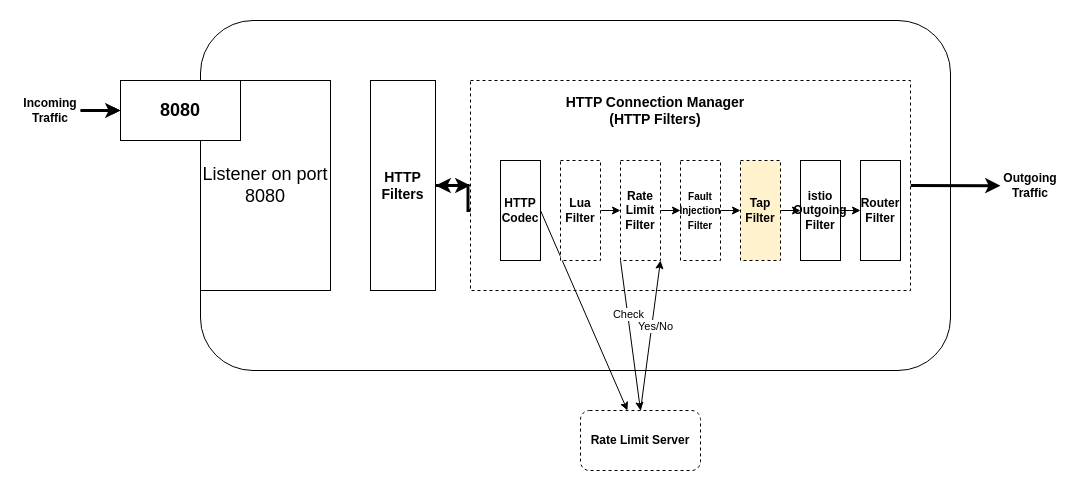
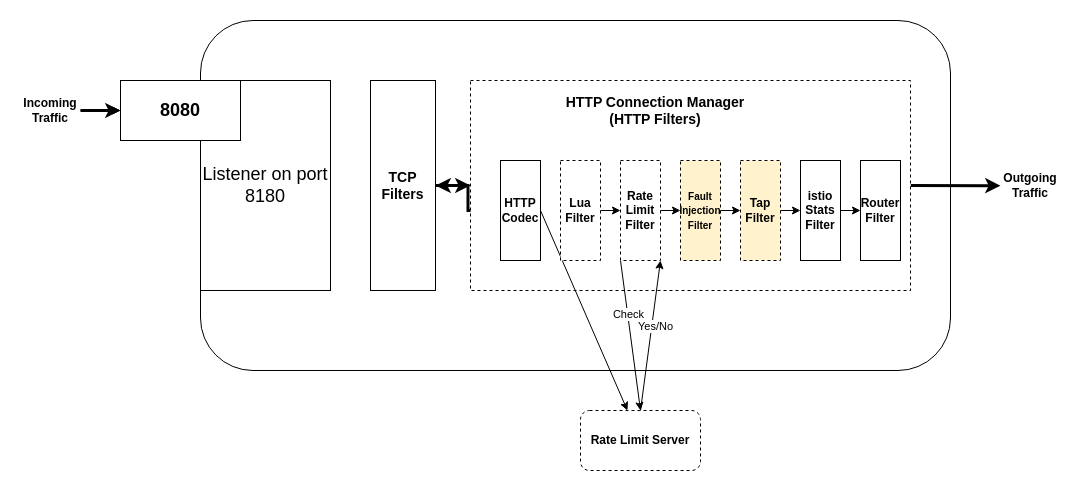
(266, 186) -> (266, 186)
(403, 186) -> (403, 186)
(701, 211) -> (701, 211)
(821, 211) -> (821, 211)
